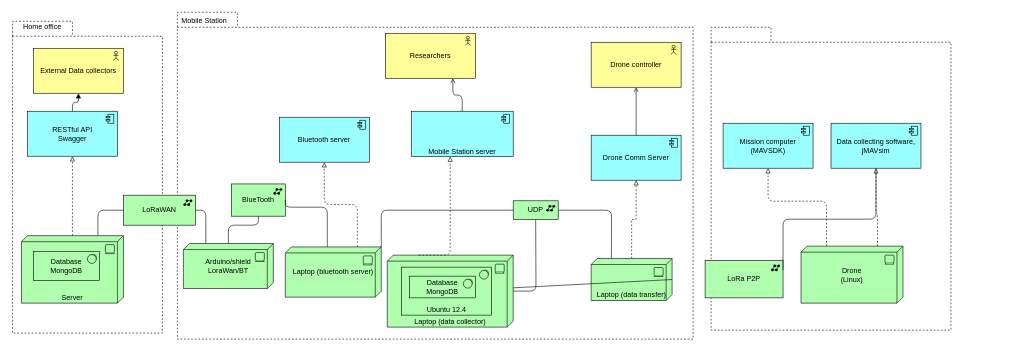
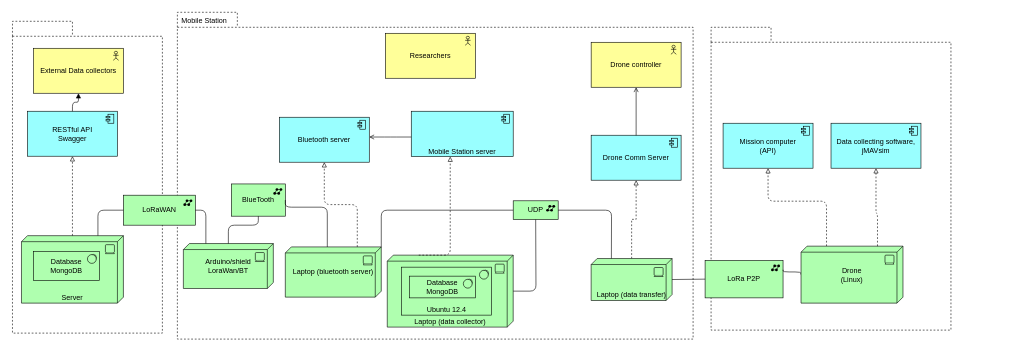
(42, 27) -> none
(458, 95) -> (392, 137)
(768, 146) -> (768, 146)
(805, 219) -> (792, 272)
(593, 284) -> (688, 279)
